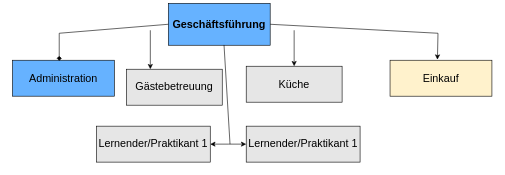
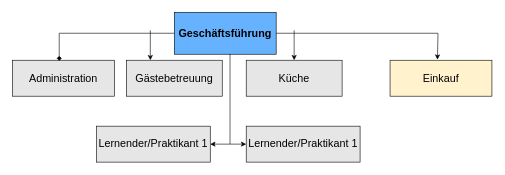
(219, 24) -> (225, 33)
(63, 78) -> (63, 78)
(294, 84) -> (294, 78)
(174, 87) -> (174, 78)
